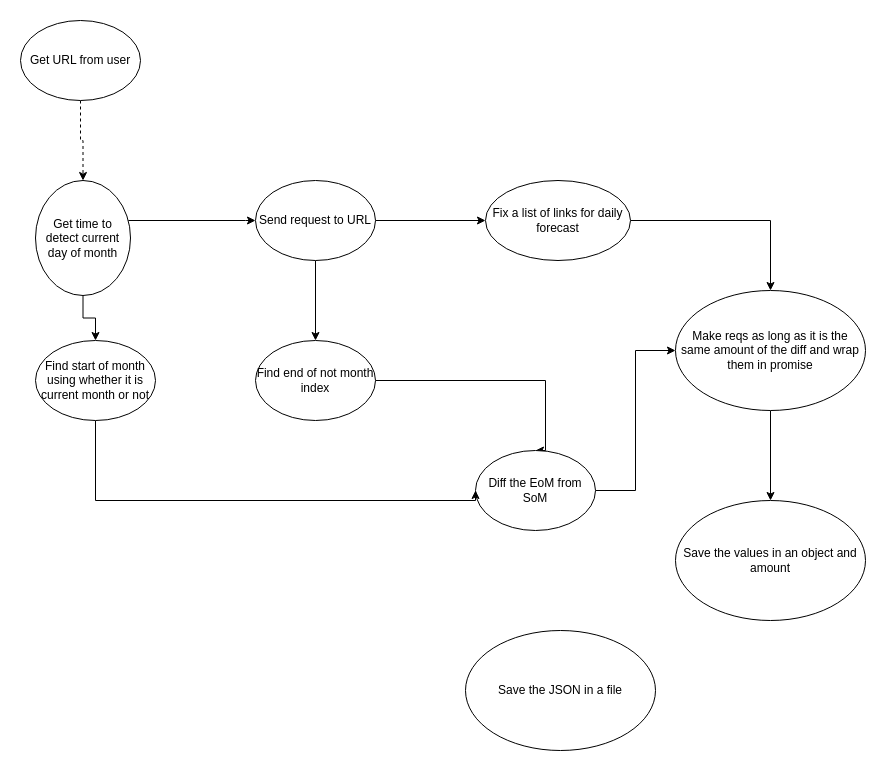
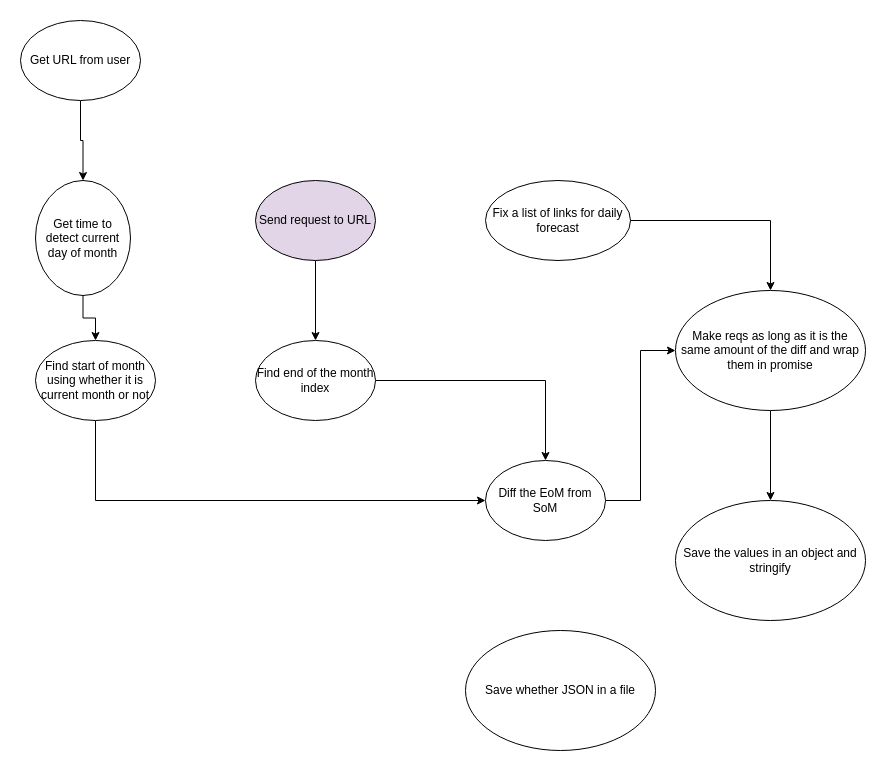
(81, 137) -> (81, 137)
(188, 221) -> none
(316, 221) -> (316, 221)
(427, 221) -> none
(316, 381) -> (316, 381)
(536, 491) -> (546, 501)
(771, 561) -> (771, 561)
(561, 691) -> (561, 691)
